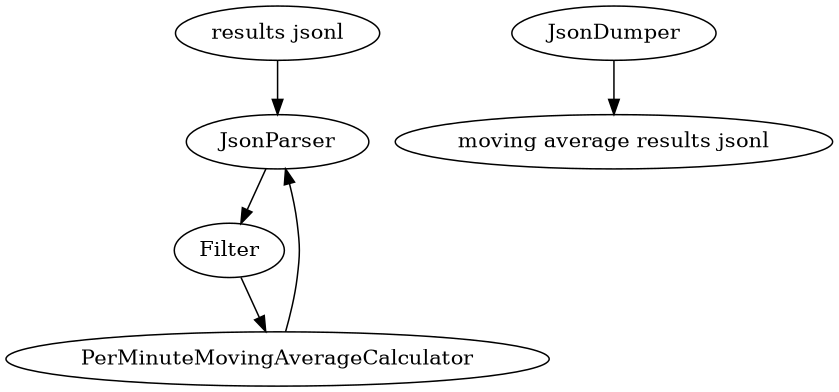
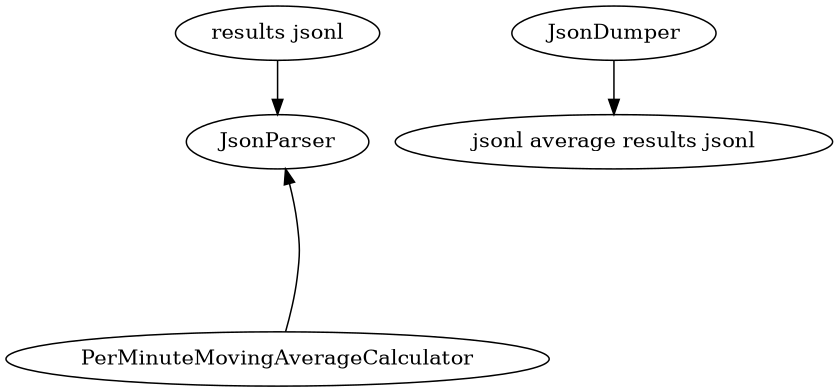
(614, 142) -> (614, 142)
(229, 250) -> none
